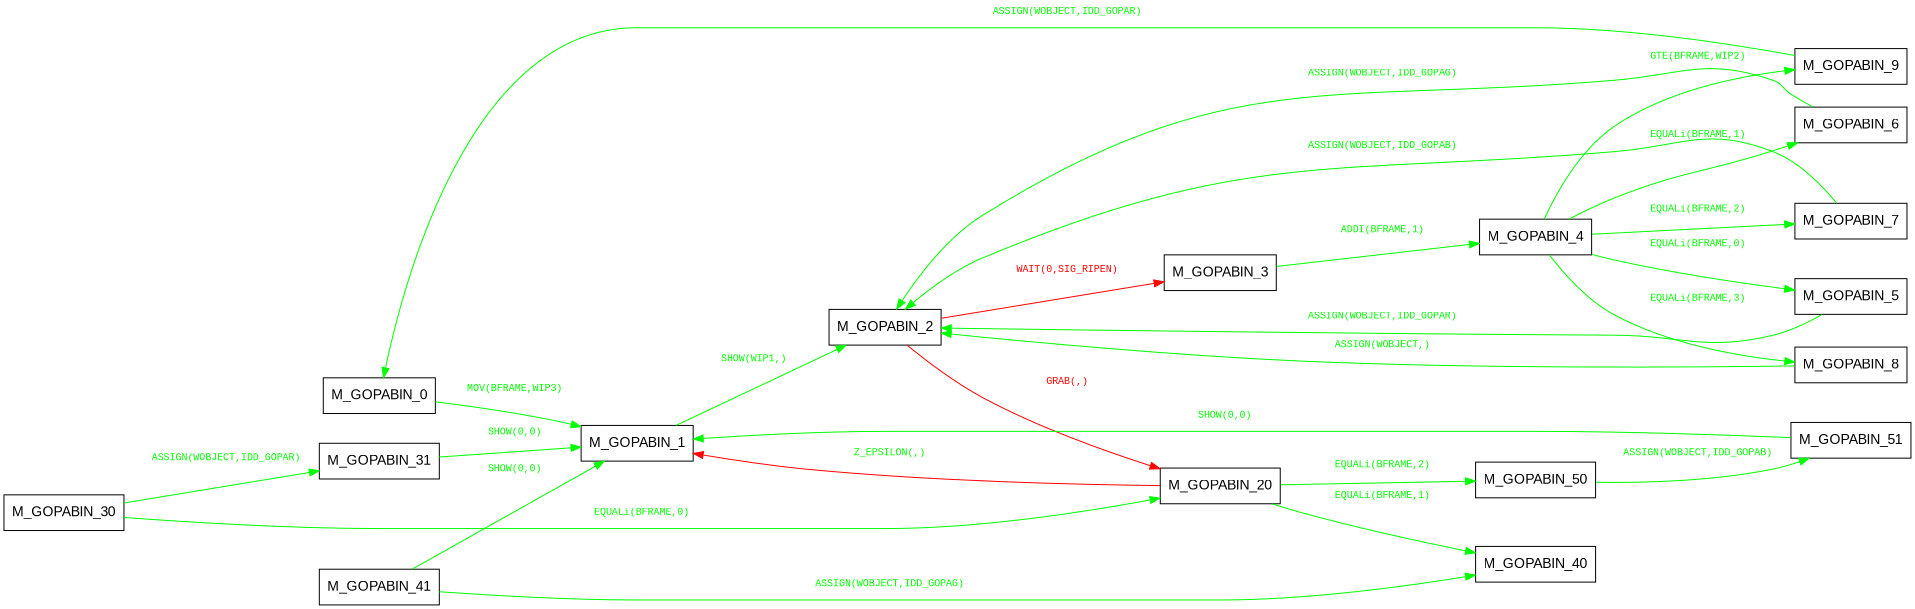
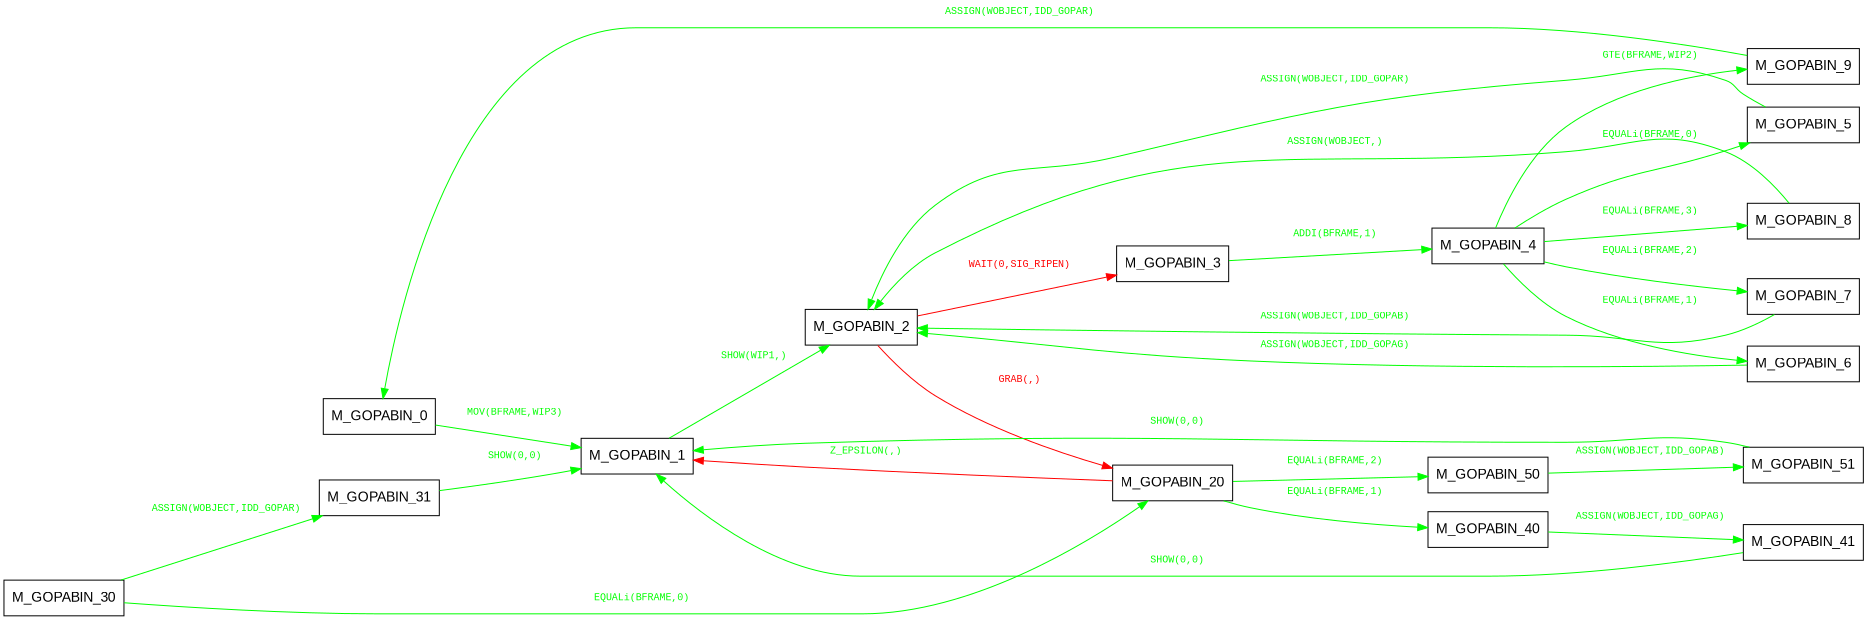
(953, 600) -> (1641, 536)
